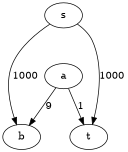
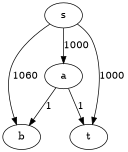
none -> (64, 42)
(25, 76) -> (25, 76)
(49, 107) -> (49, 107)
